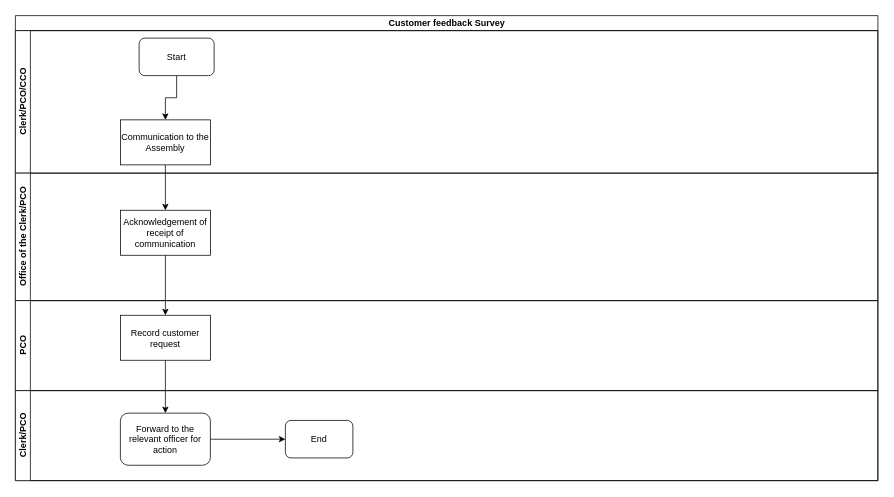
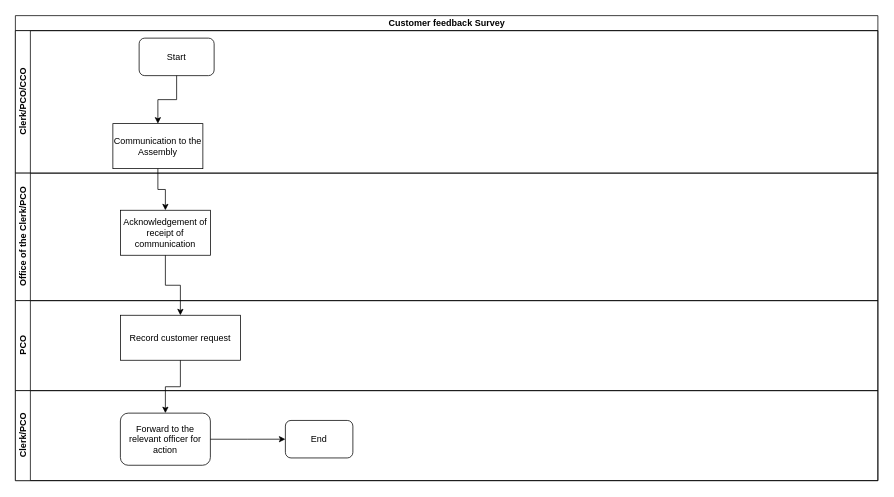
(165, 142) -> (158, 146)
(165, 338) -> (180, 338)
